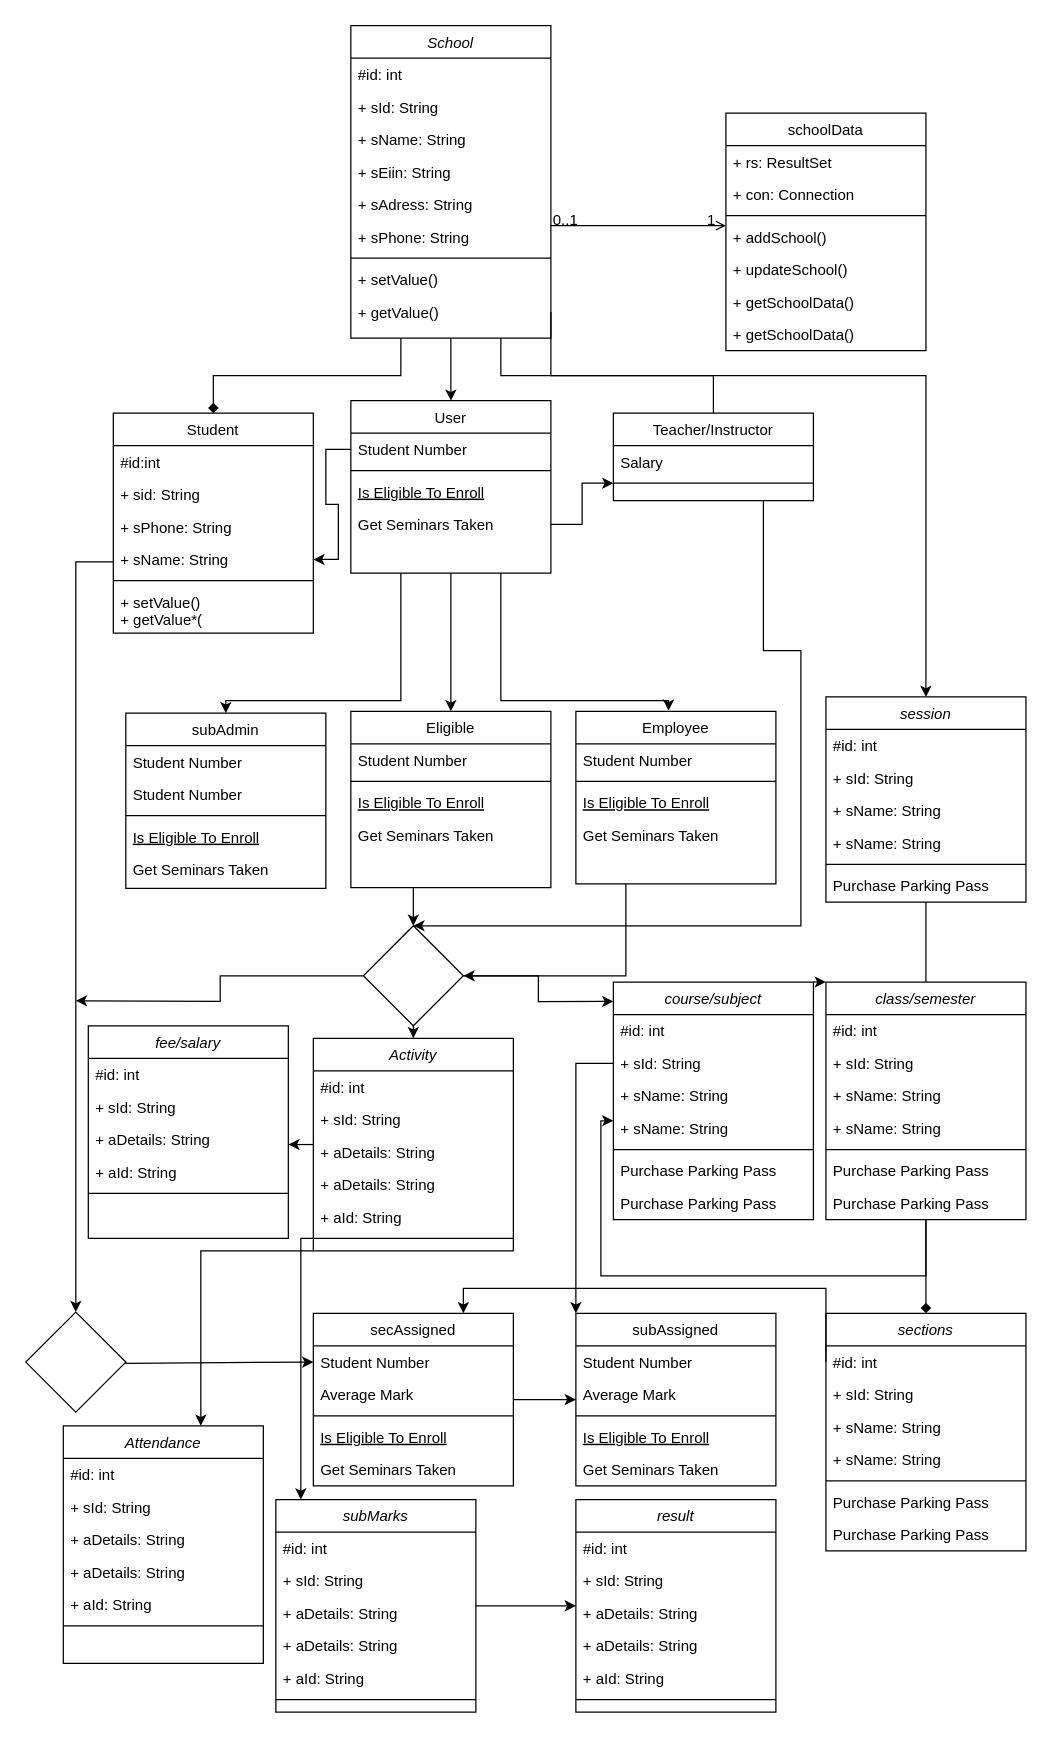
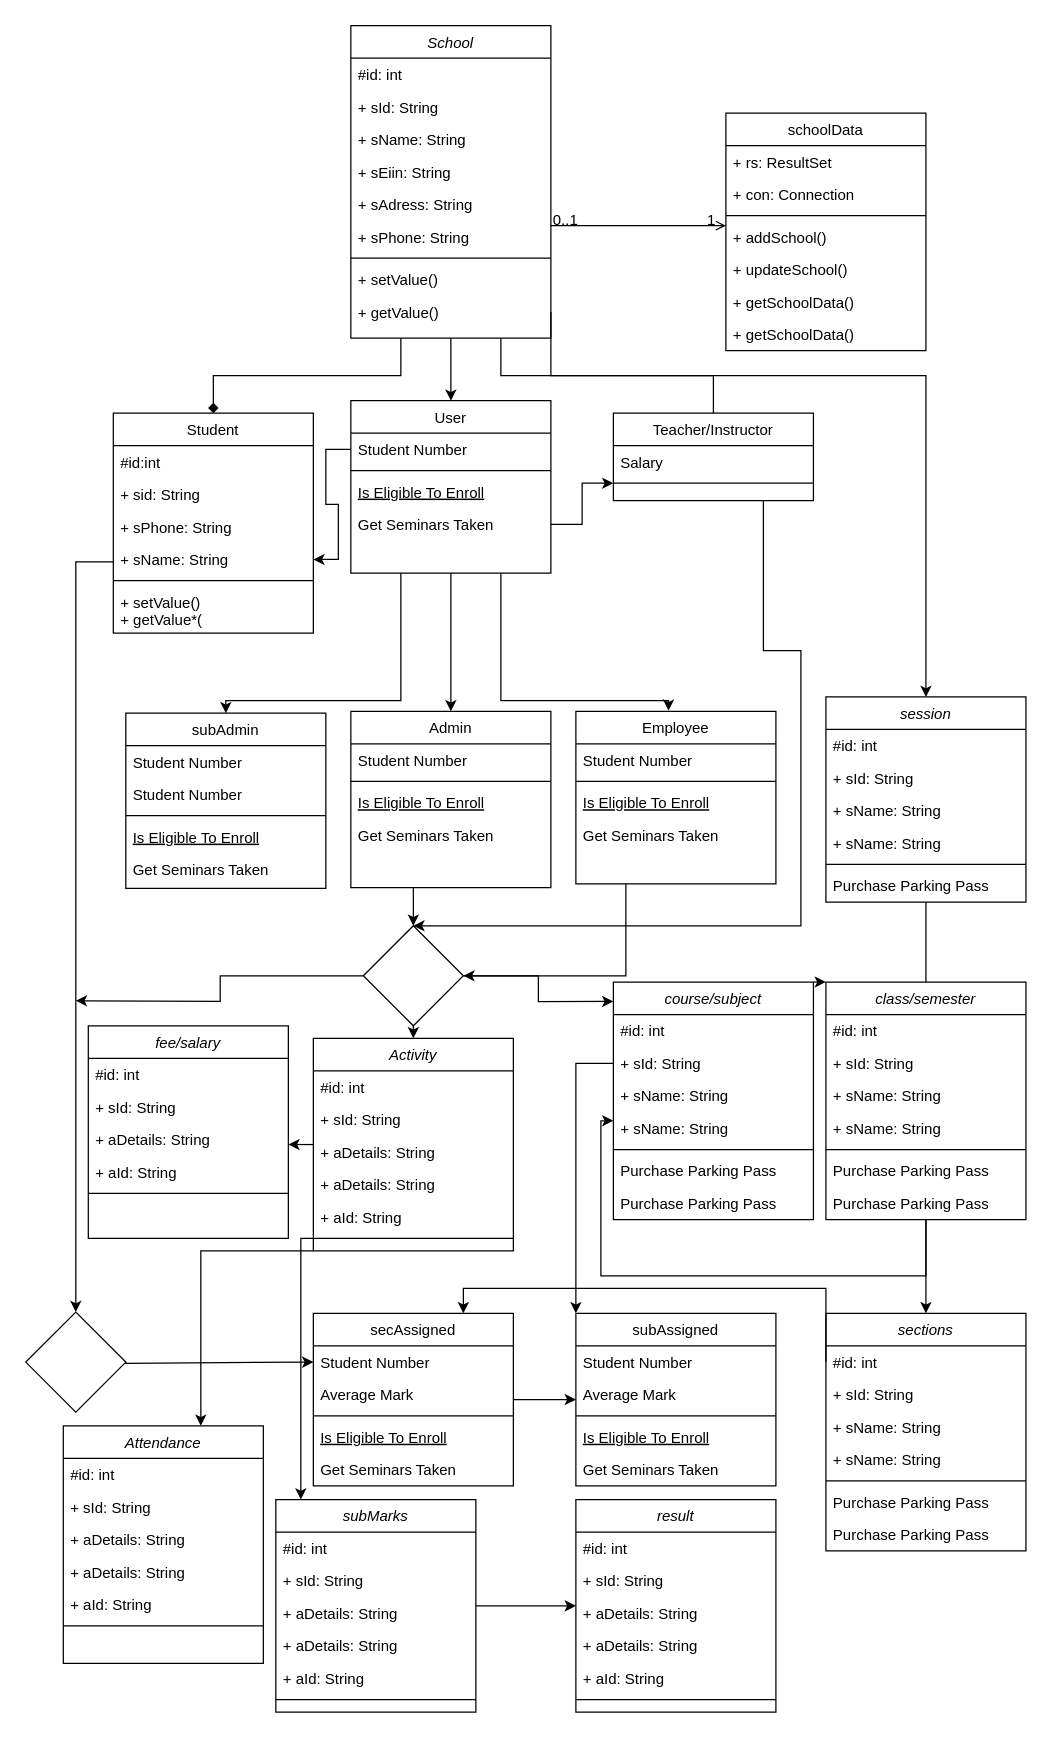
(450, 728) -> (450, 728)
(926, 1302) -> (926, 1303)
